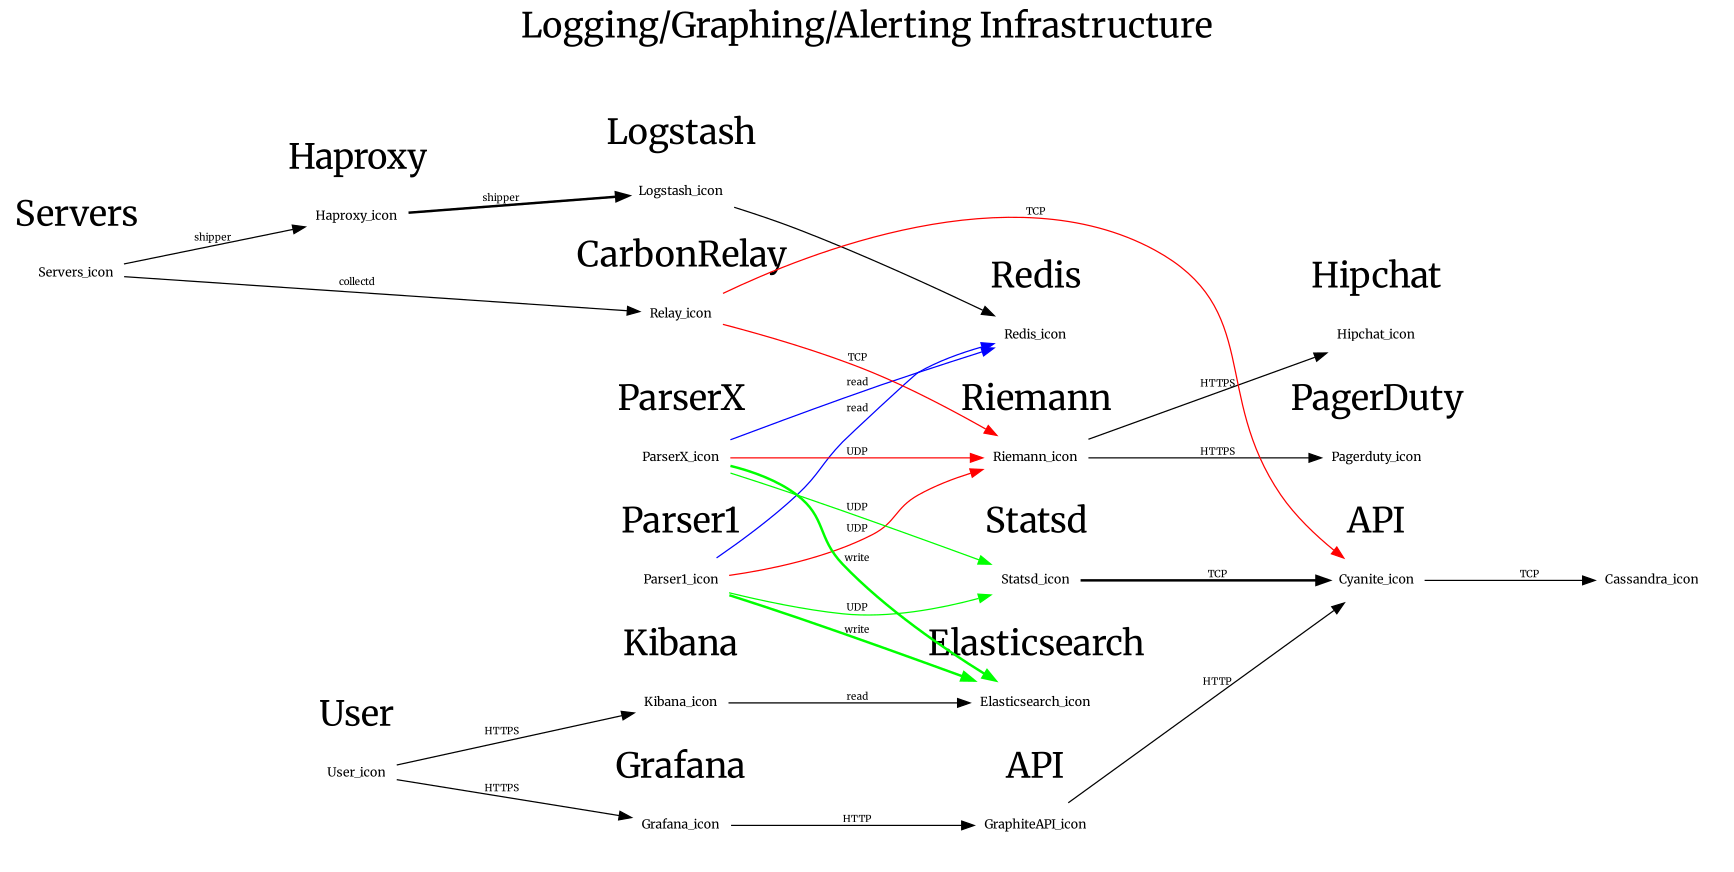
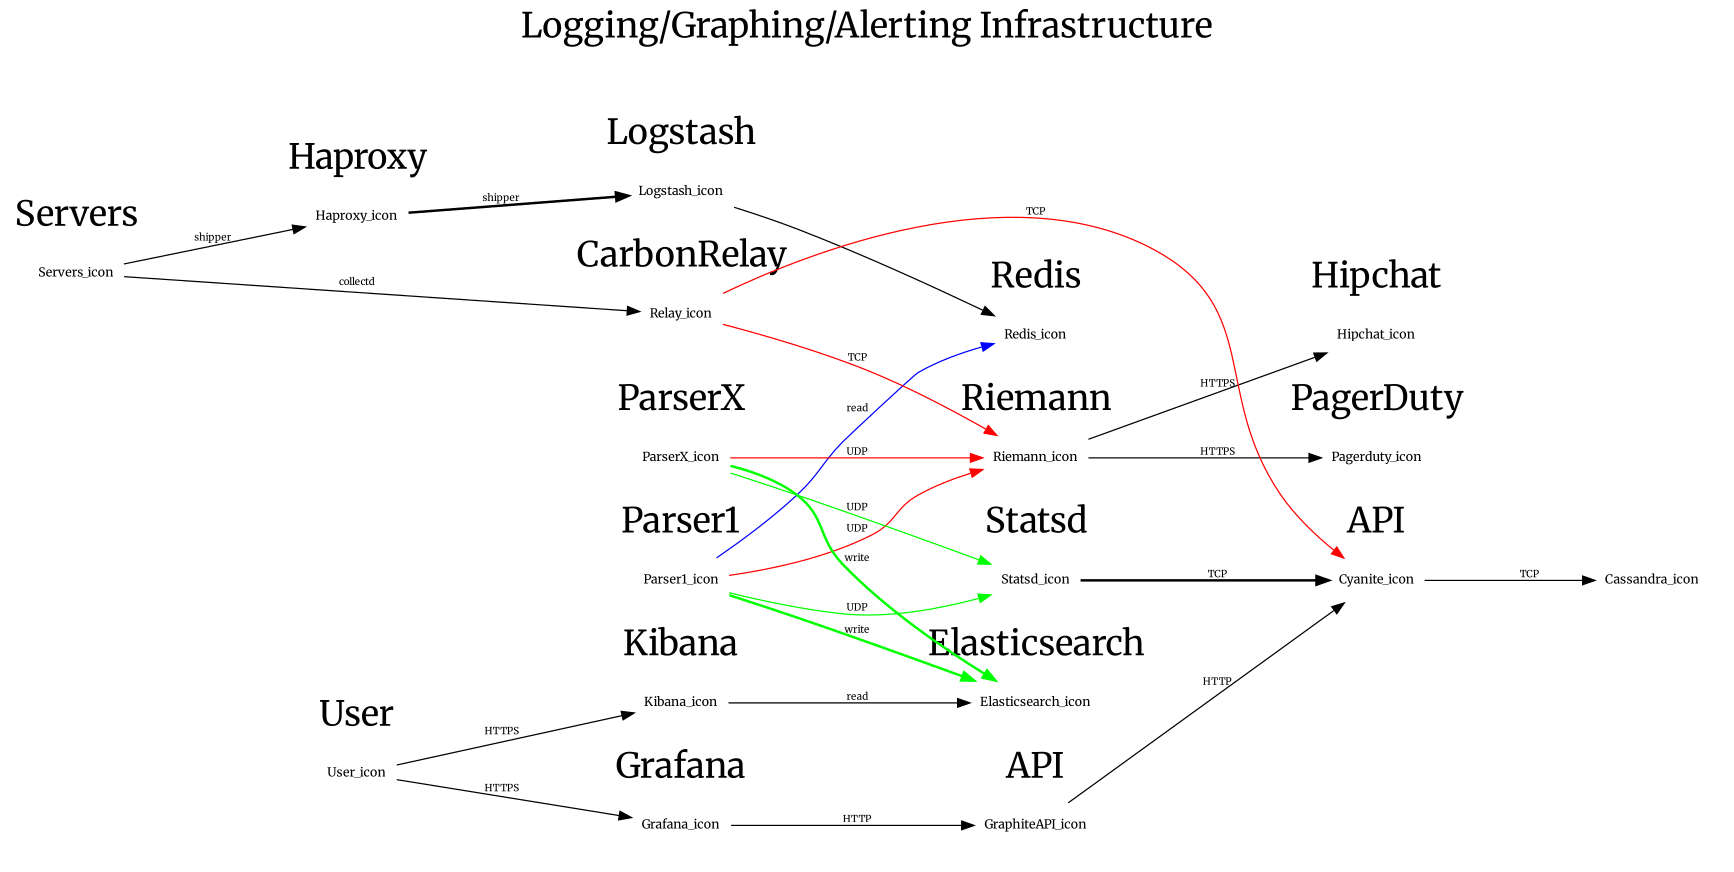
(856, 394) -> none
